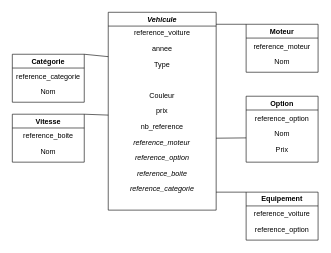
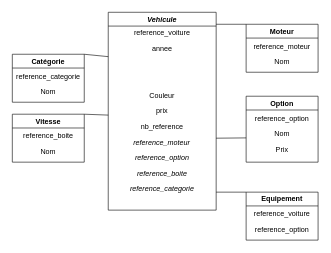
(162, 65) -> none
